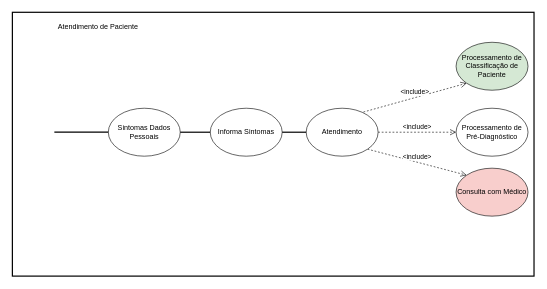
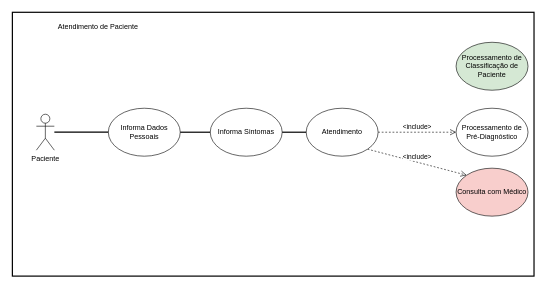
(431, 93) -> none
none -> (45, 132)
(144, 132) -> (144, 132)
